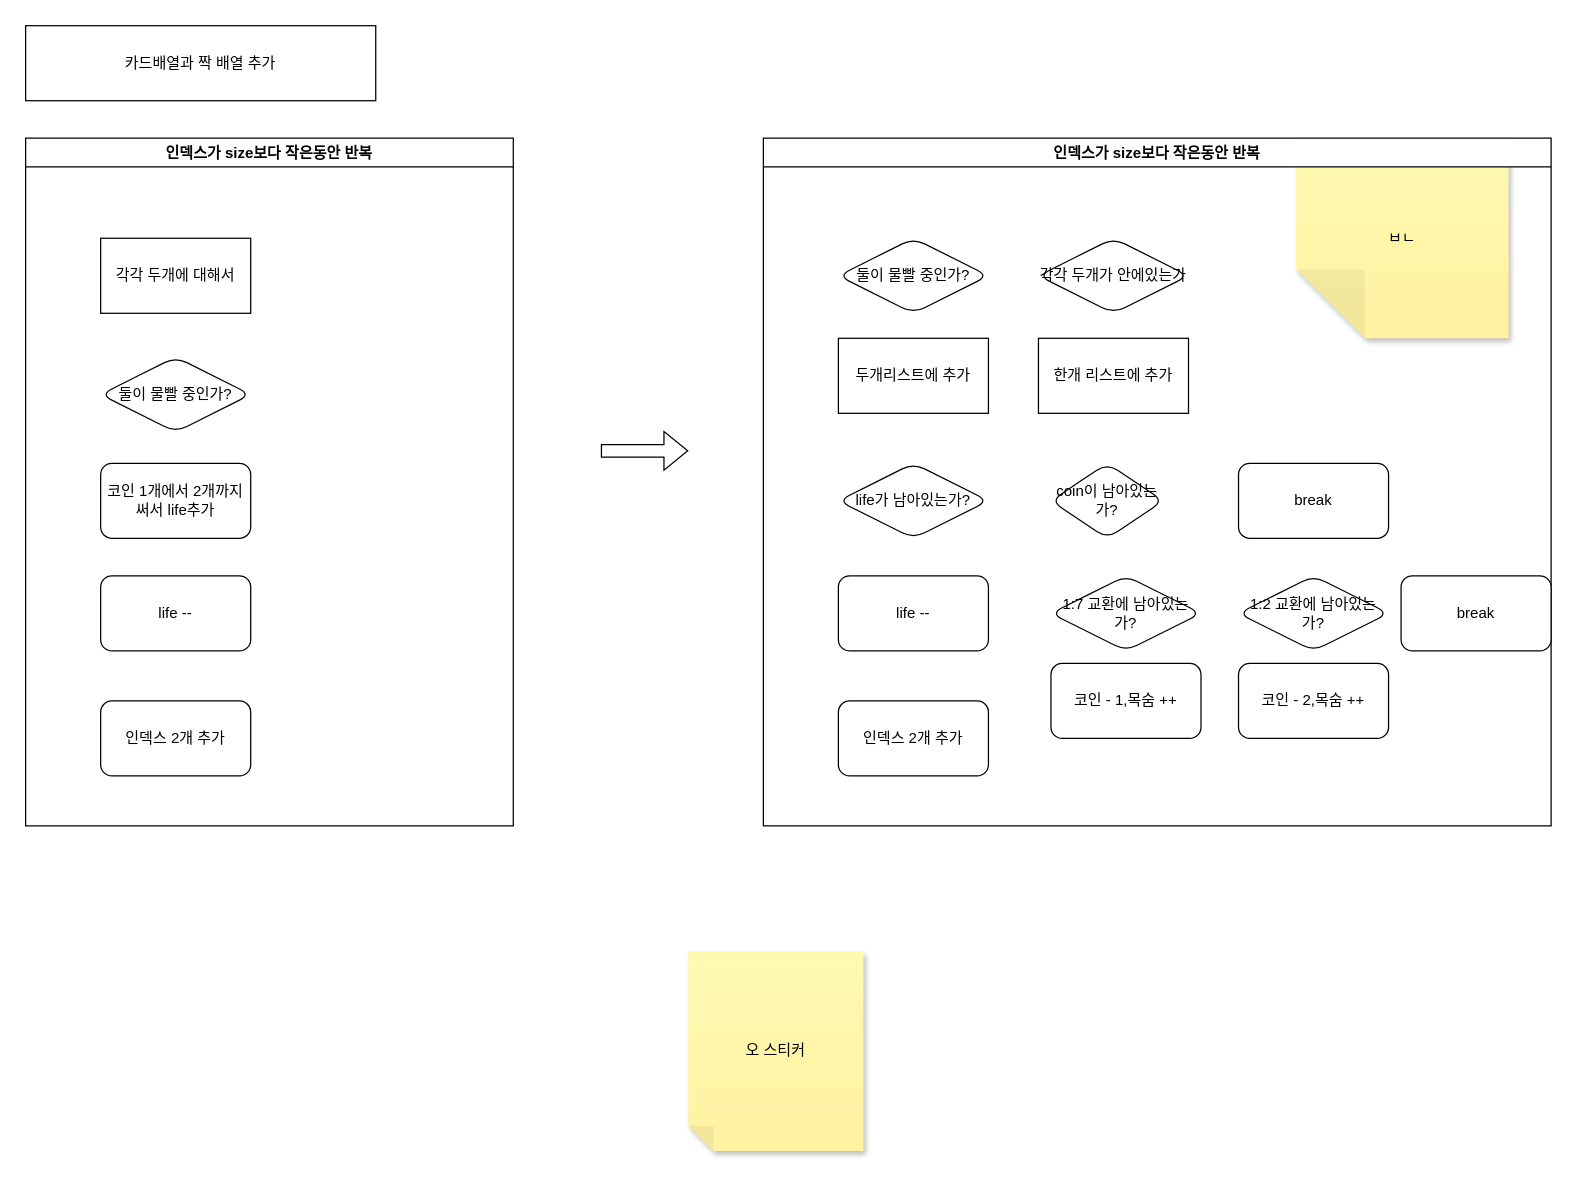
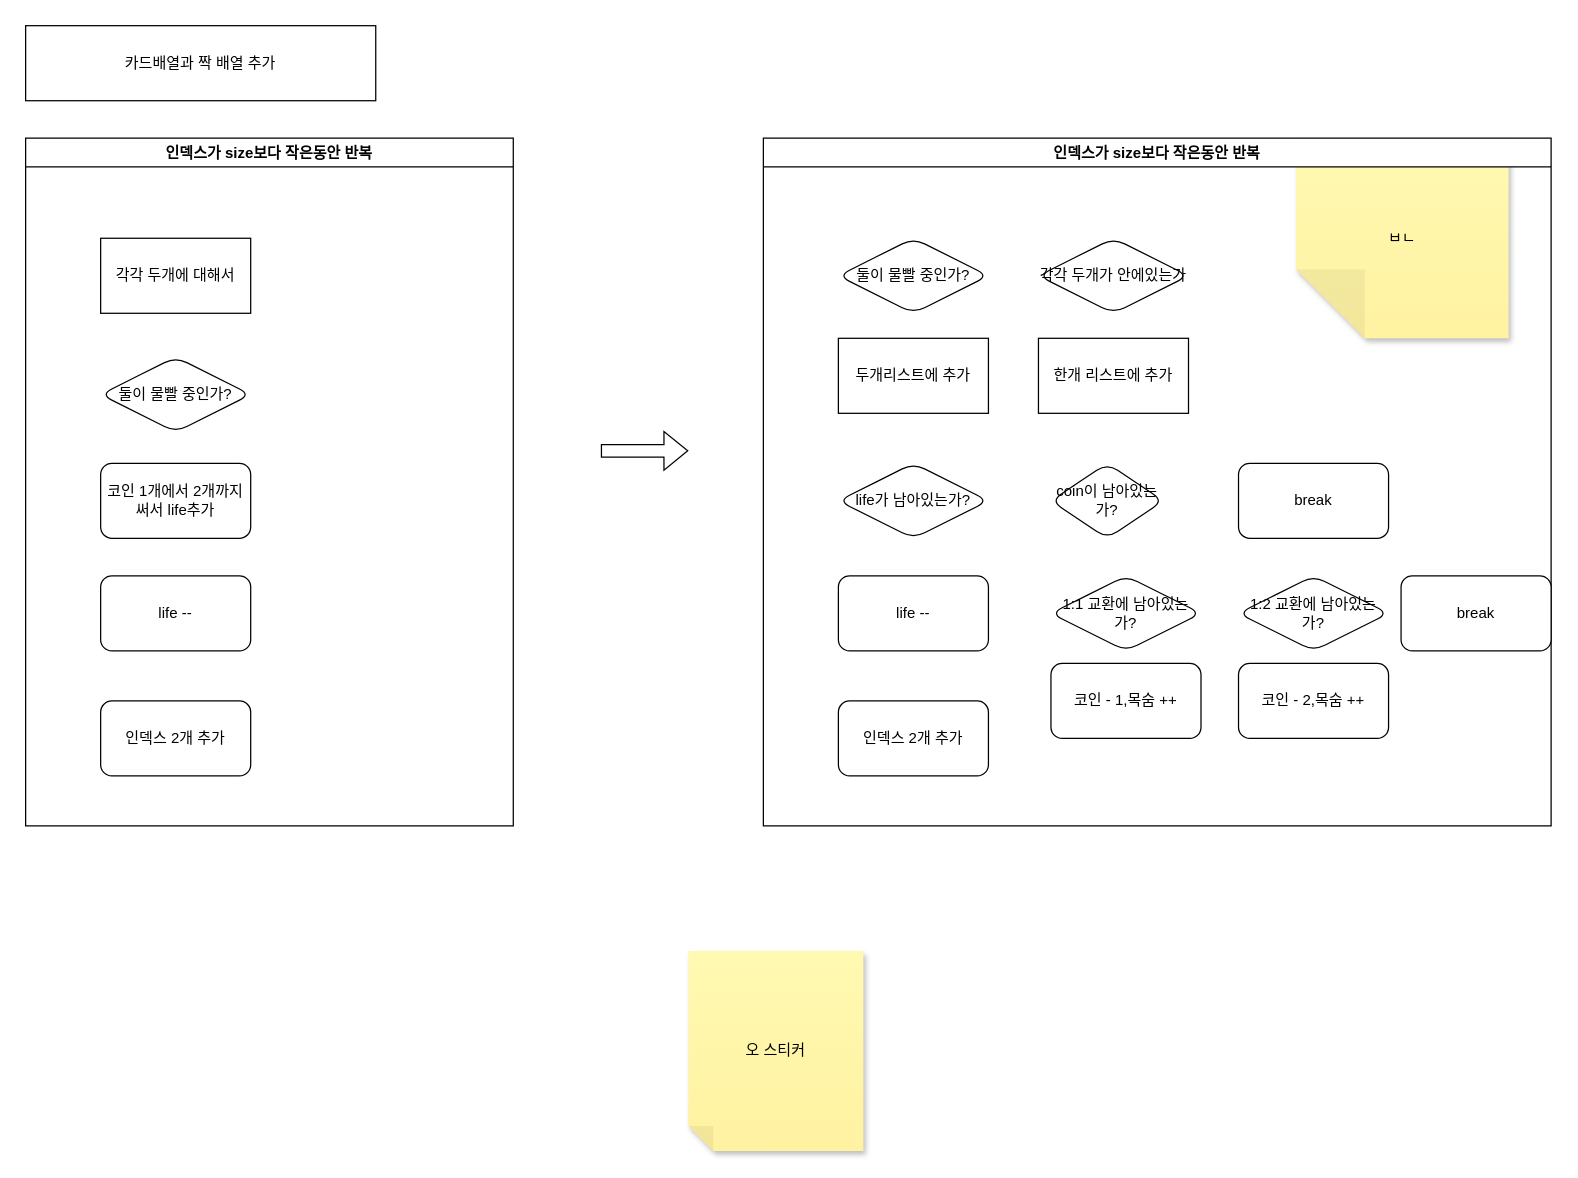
(1126, 613) -> (1126, 613)
